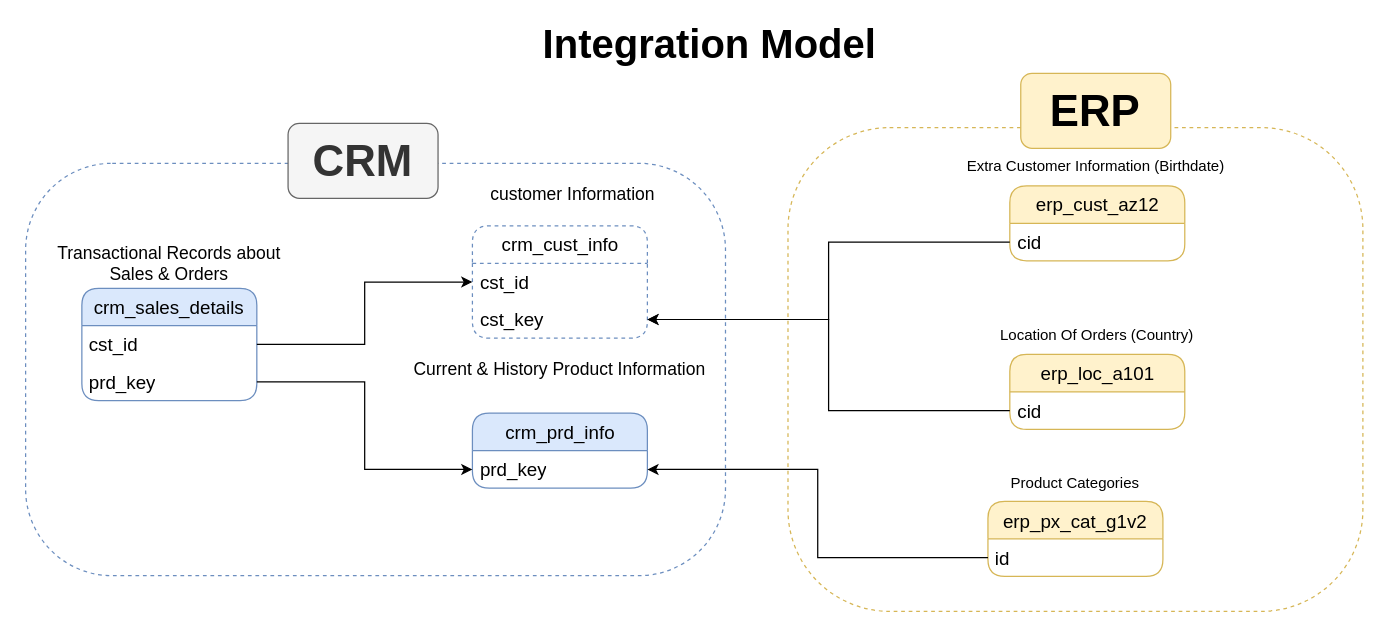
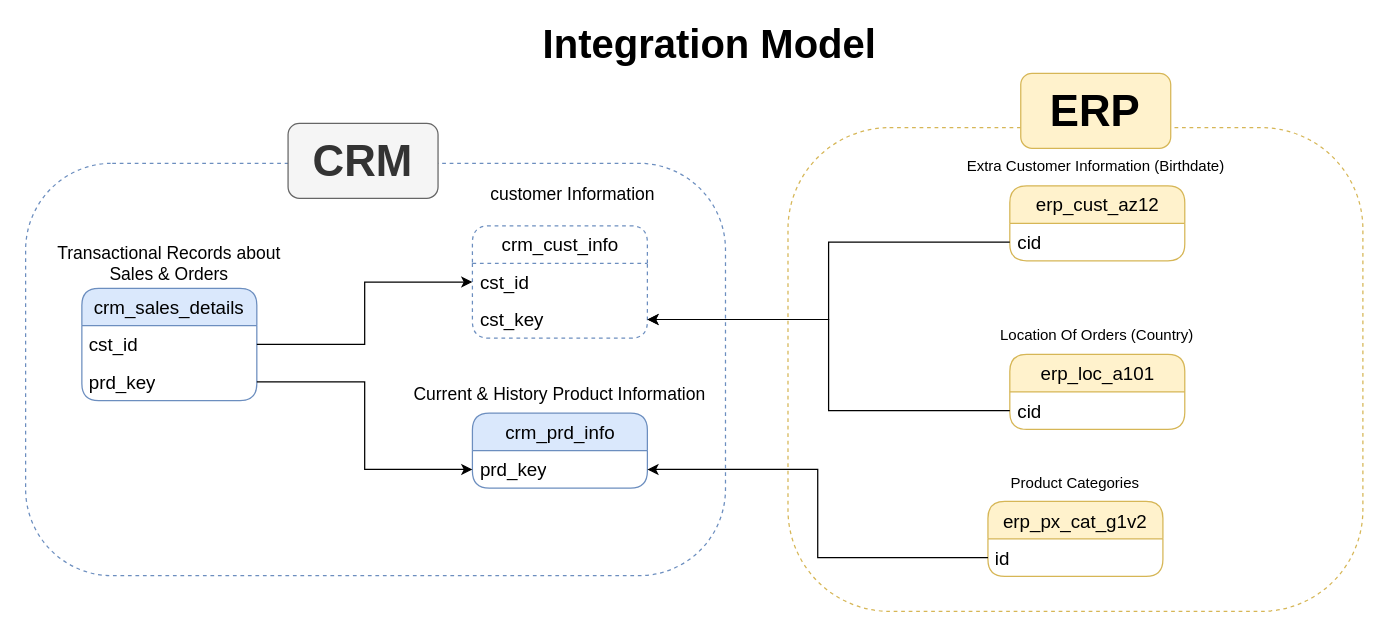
(560, 369) -> (560, 394)
